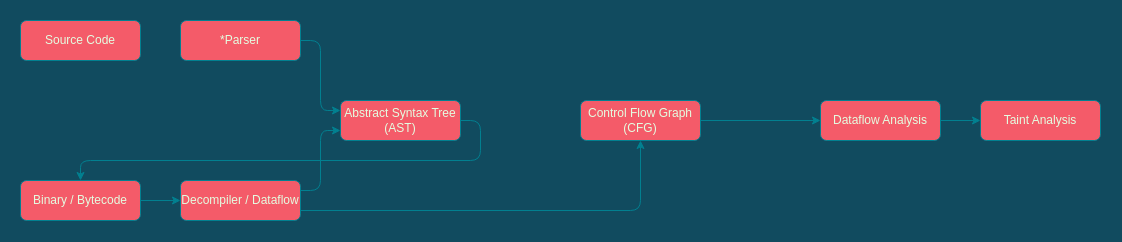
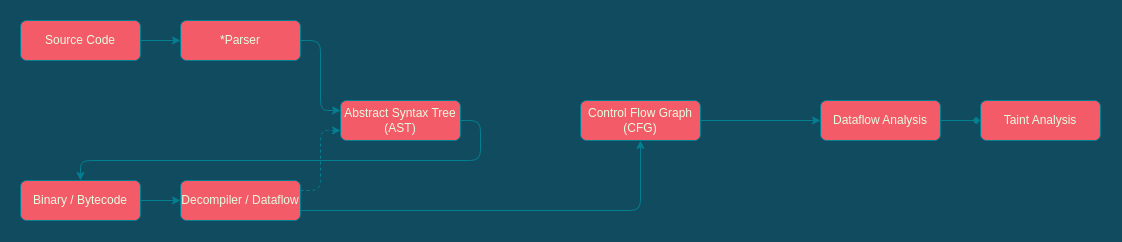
none -> (157, 41)
(972, 121) -> (972, 121)
(321, 163) -> (321, 163)
